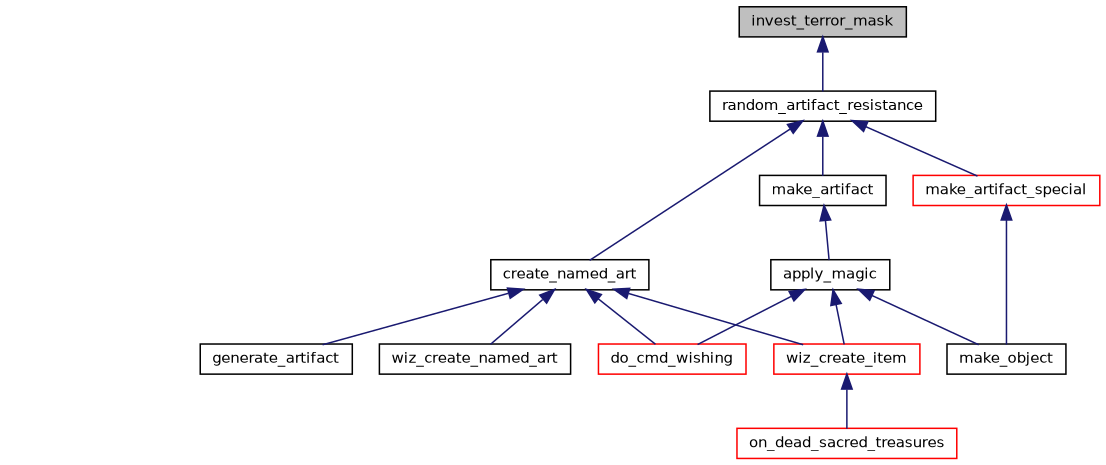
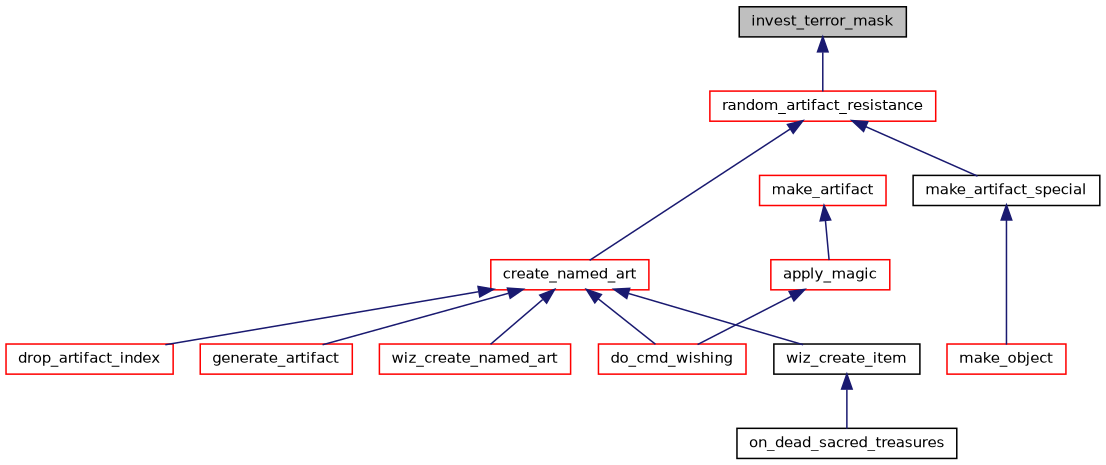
(823, 106) -> (823, 106)
(823, 156) -> none
(823, 190) -> (823, 190)
(1006, 190) -> (1006, 190)
(570, 275) -> (570, 275)
(830, 275) -> (830, 275)
(925, 320) -> none
(840, 325) -> none
none -> (90, 359)
(276, 359) -> (276, 359)
(475, 359) -> (475, 359)
(847, 359) -> (847, 359)
(1006, 359) -> (1006, 359)
(847, 443) -> (847, 443)
